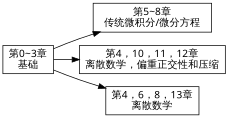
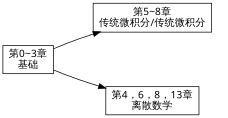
(152, 18) -> (152, 18)
(152, 60) -> none
